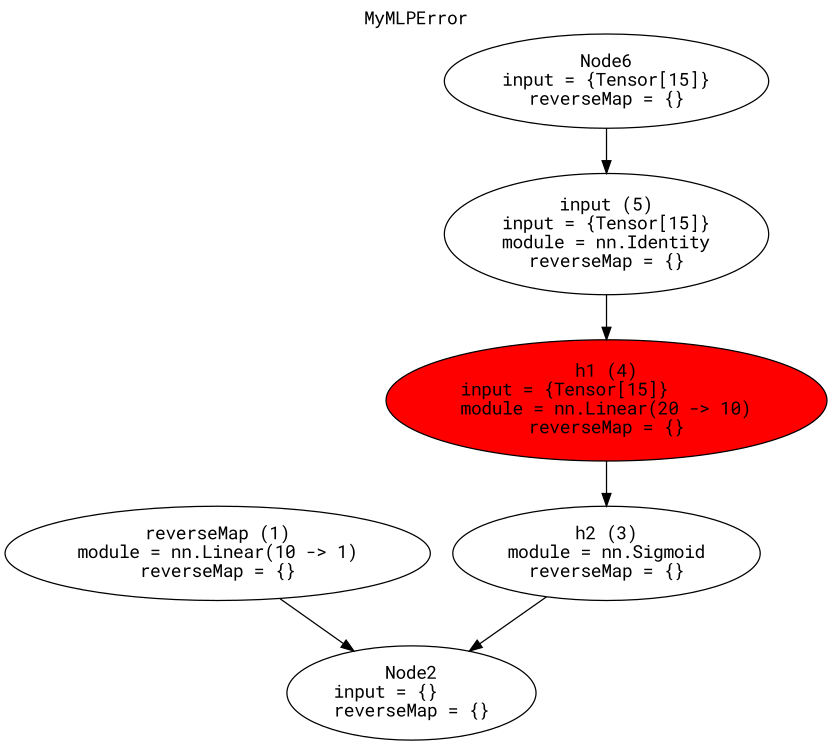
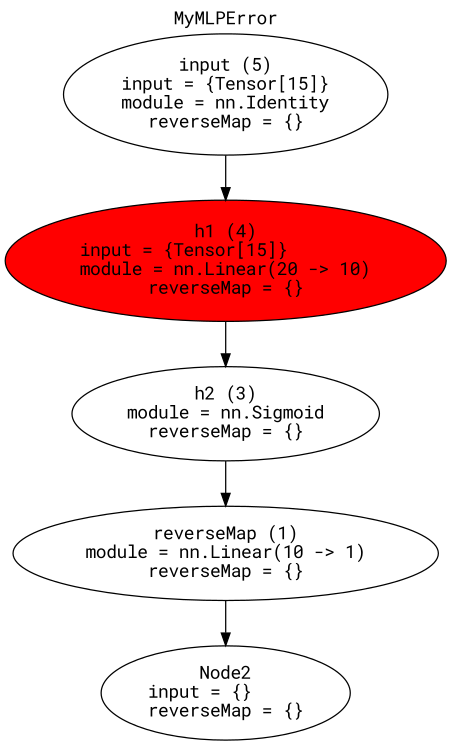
(607, 81) -> none
(513, 620) -> (226, 477)
